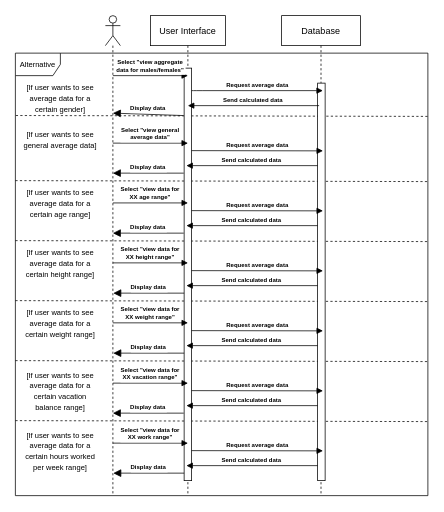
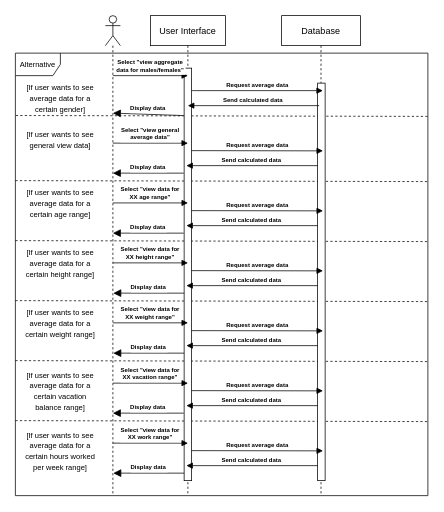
(60, 139) -> (60, 139)
